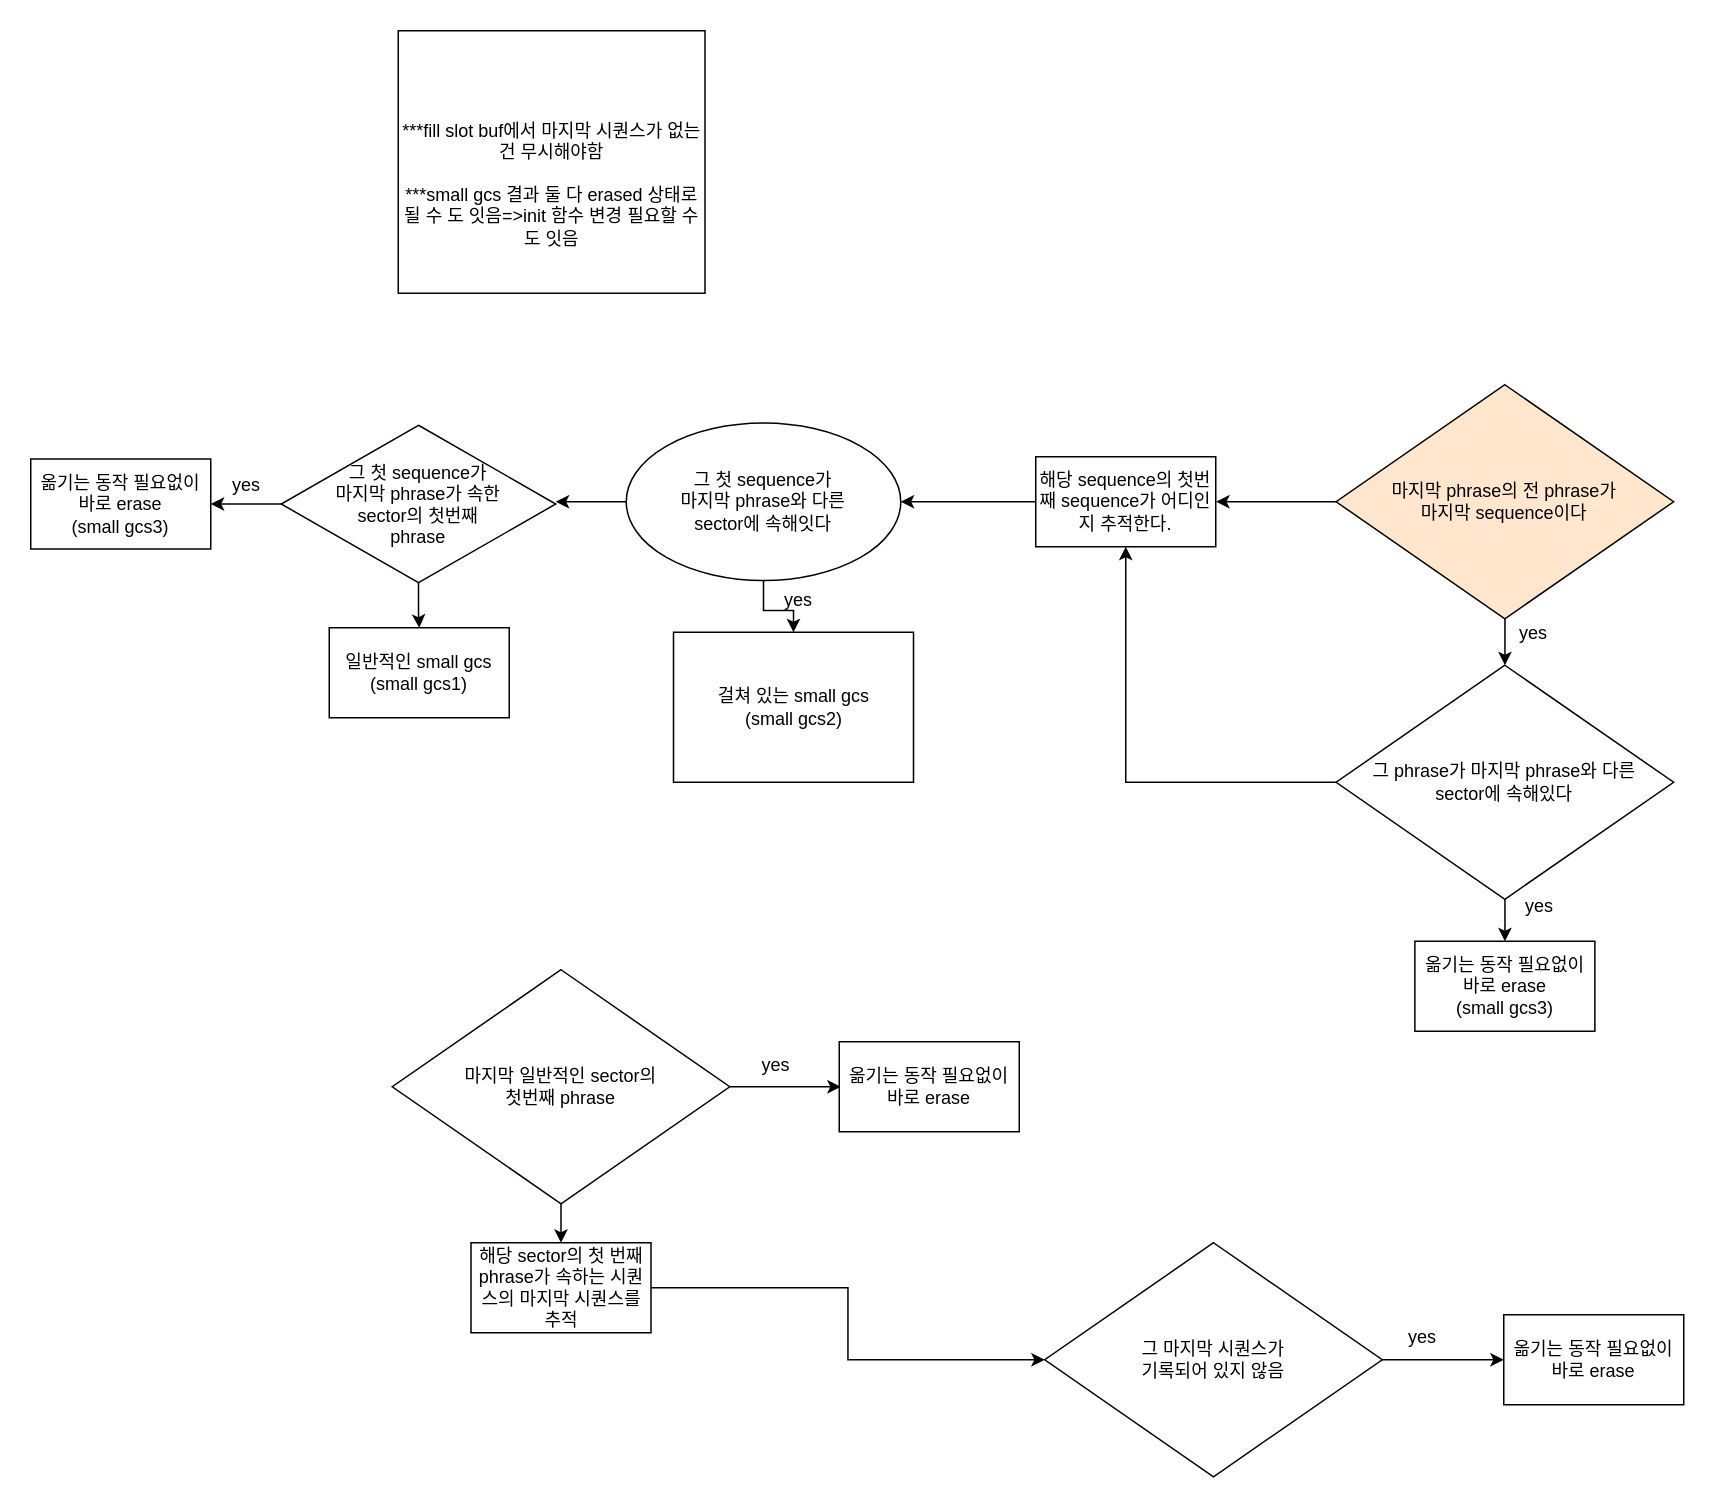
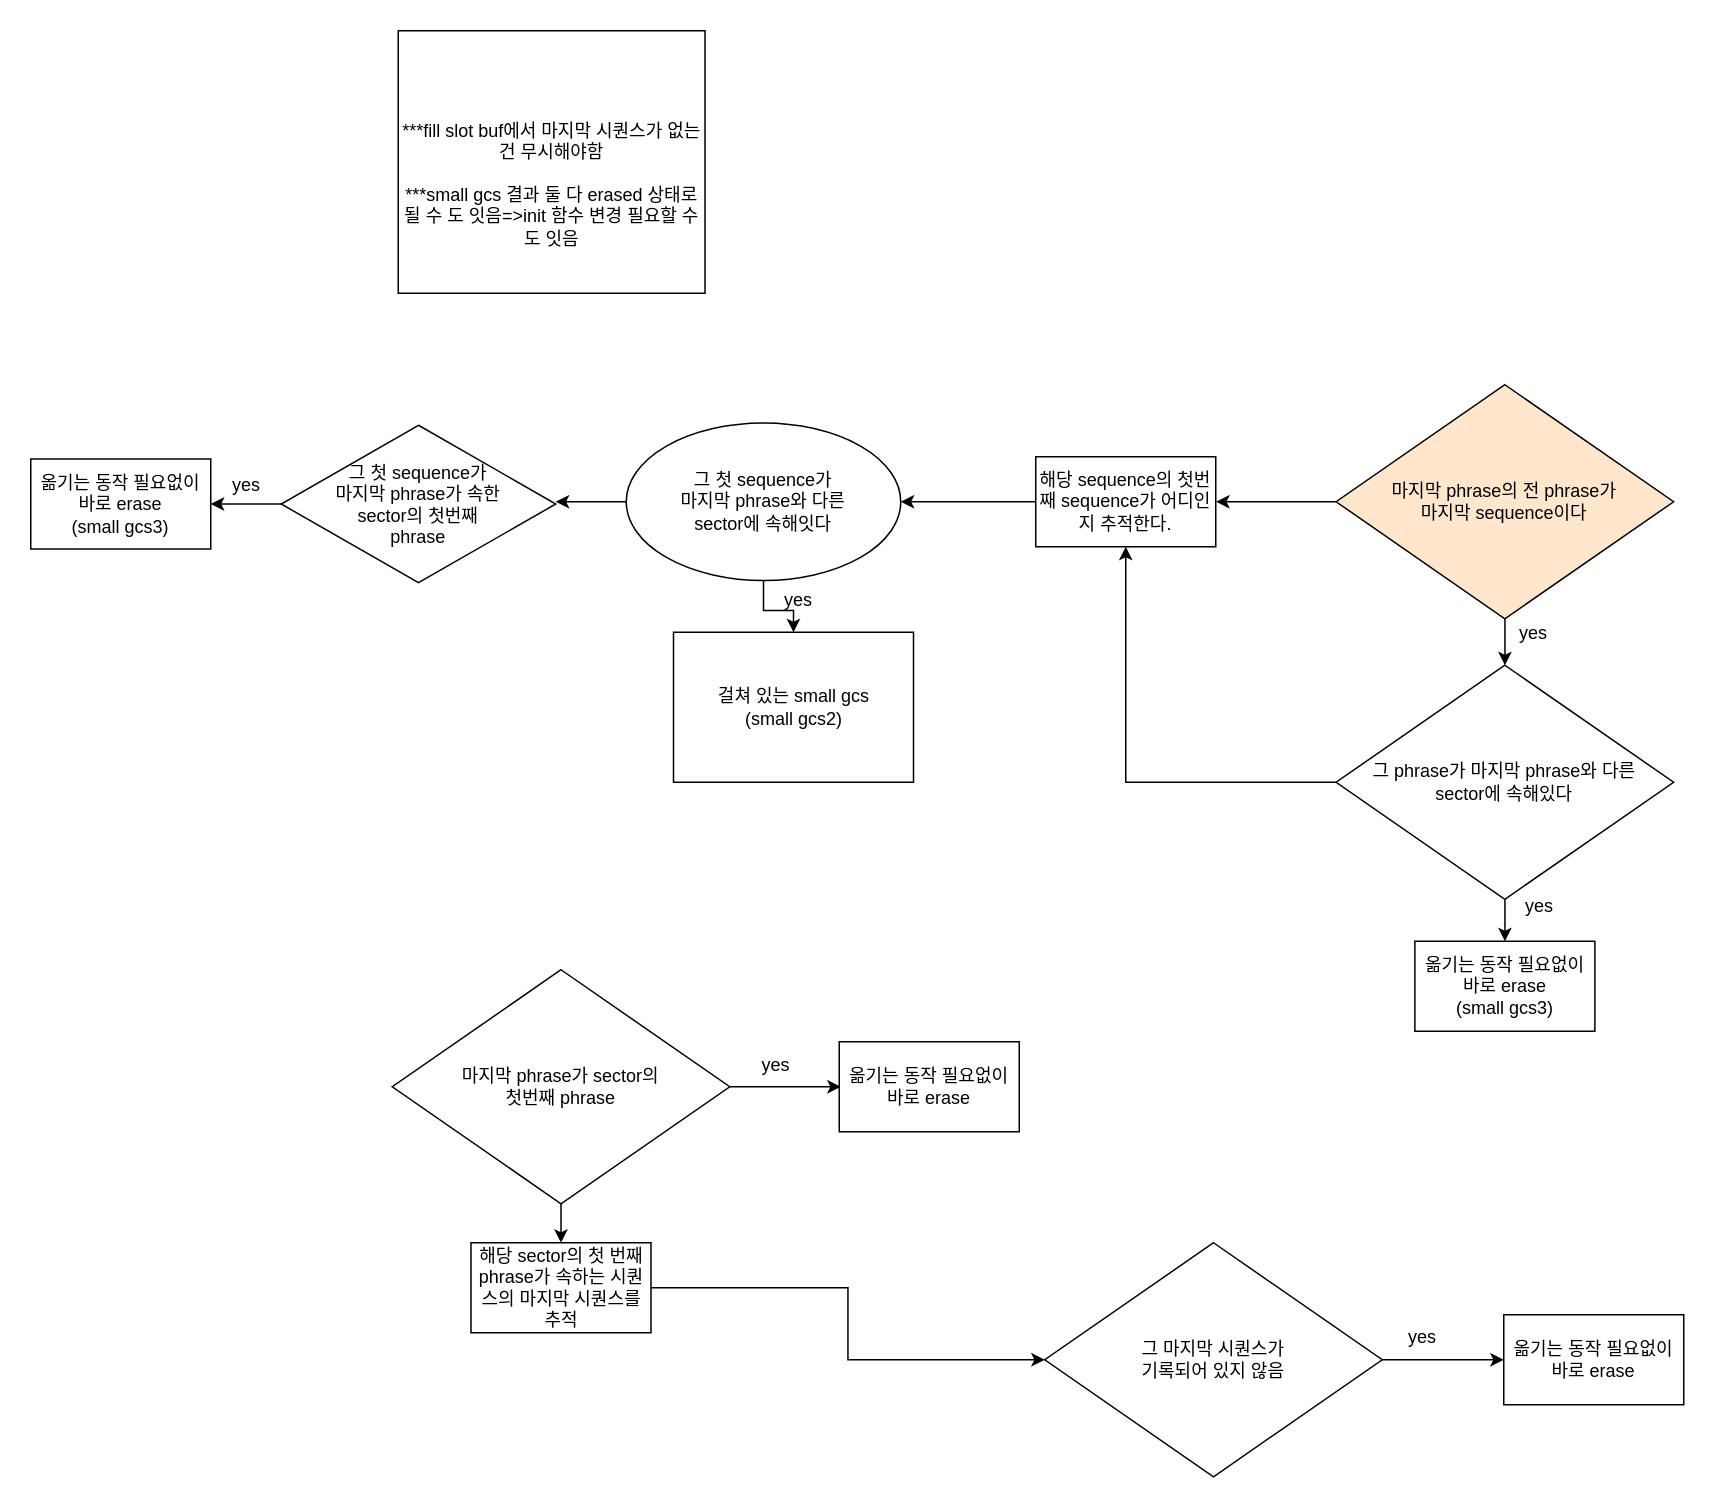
(419, 600) -> none
(419, 673) -> none
(561, 1087) -> (561, 1087)
